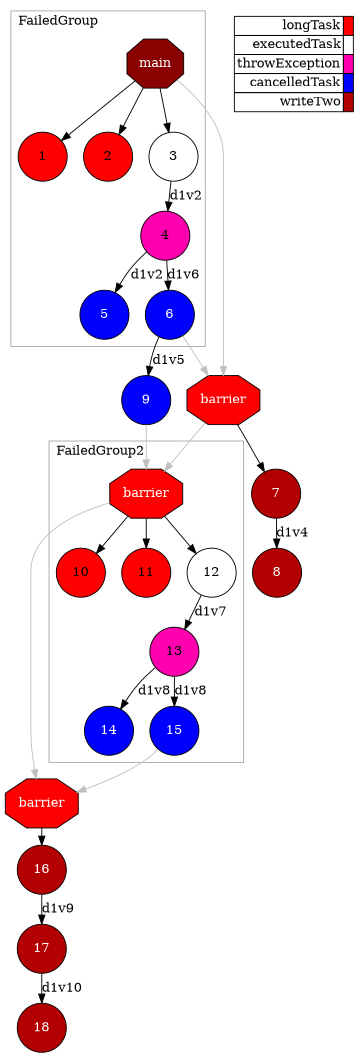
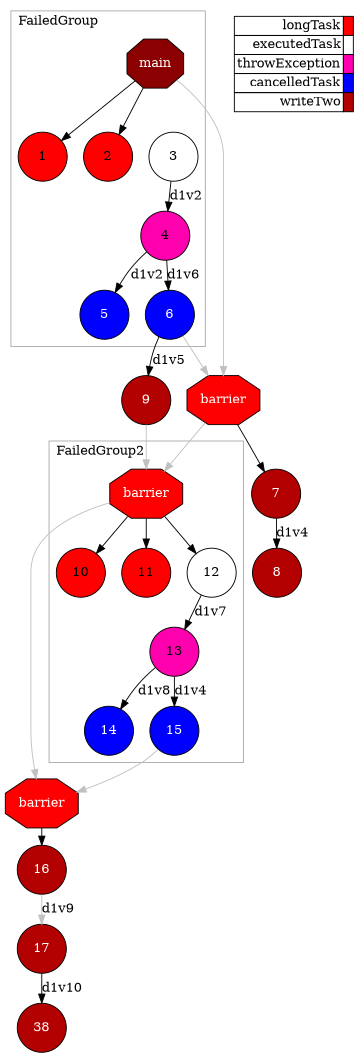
(164, 106) -> none
(146, 400) -> (146, 400)
(191, 691) -> (191, 691)
(42, 905) -> (42, 905)
(42, 1028) -> (42, 1028)
